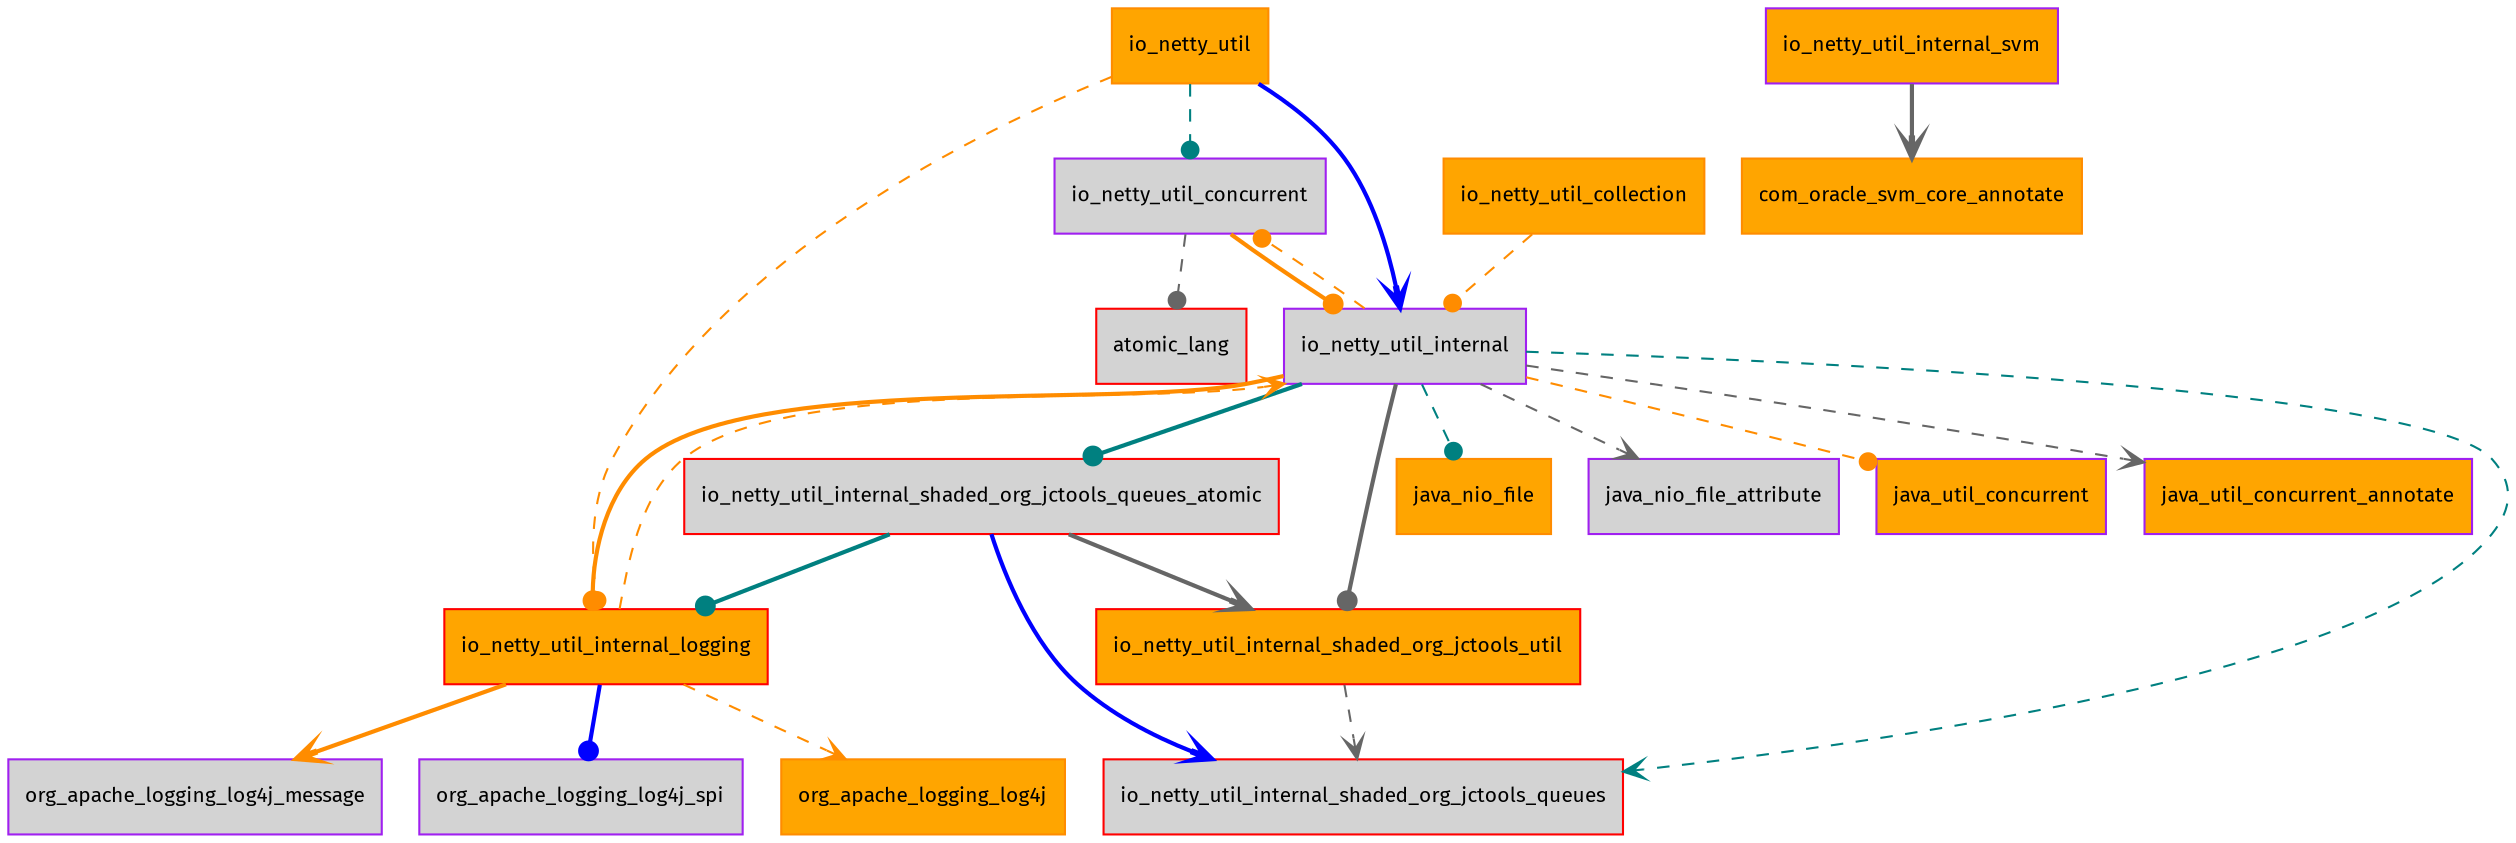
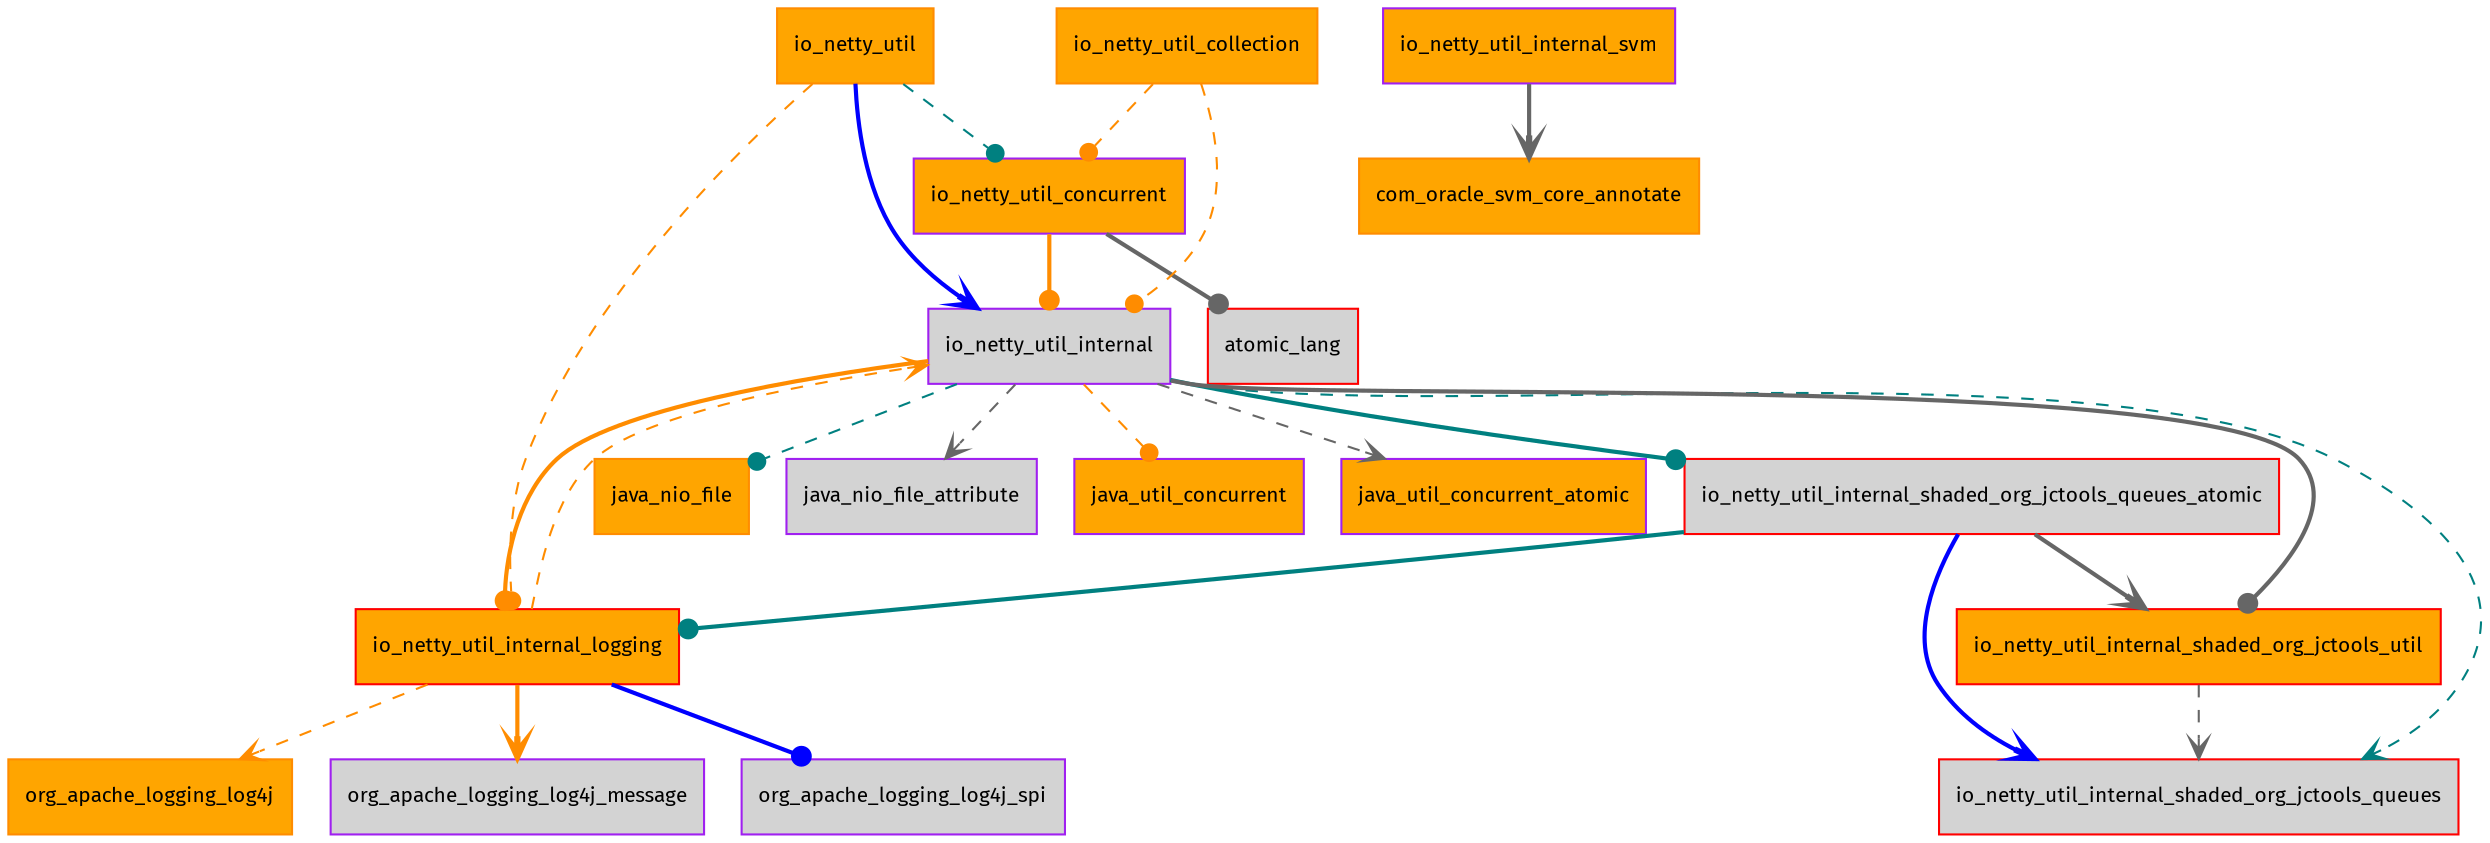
(1190, 196) -> (1049, 196)
(1182, 263) -> (1159, 266)
(1317, 275) -> (1124, 115)
(2308, 496) -> (1494, 496)
